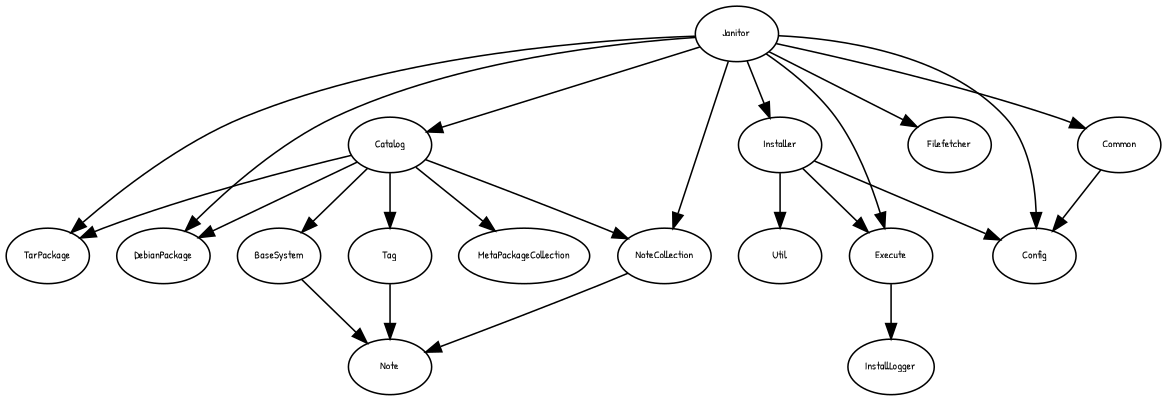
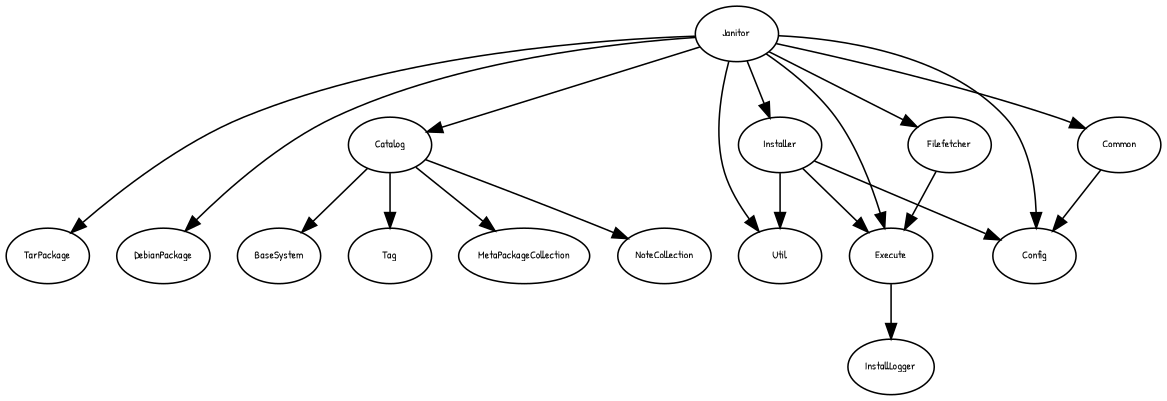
(703, 137) -> (719, 143)
(209, 193) -> none
none -> (924, 194)
(285, 197) -> none
(390, 367) -> none
